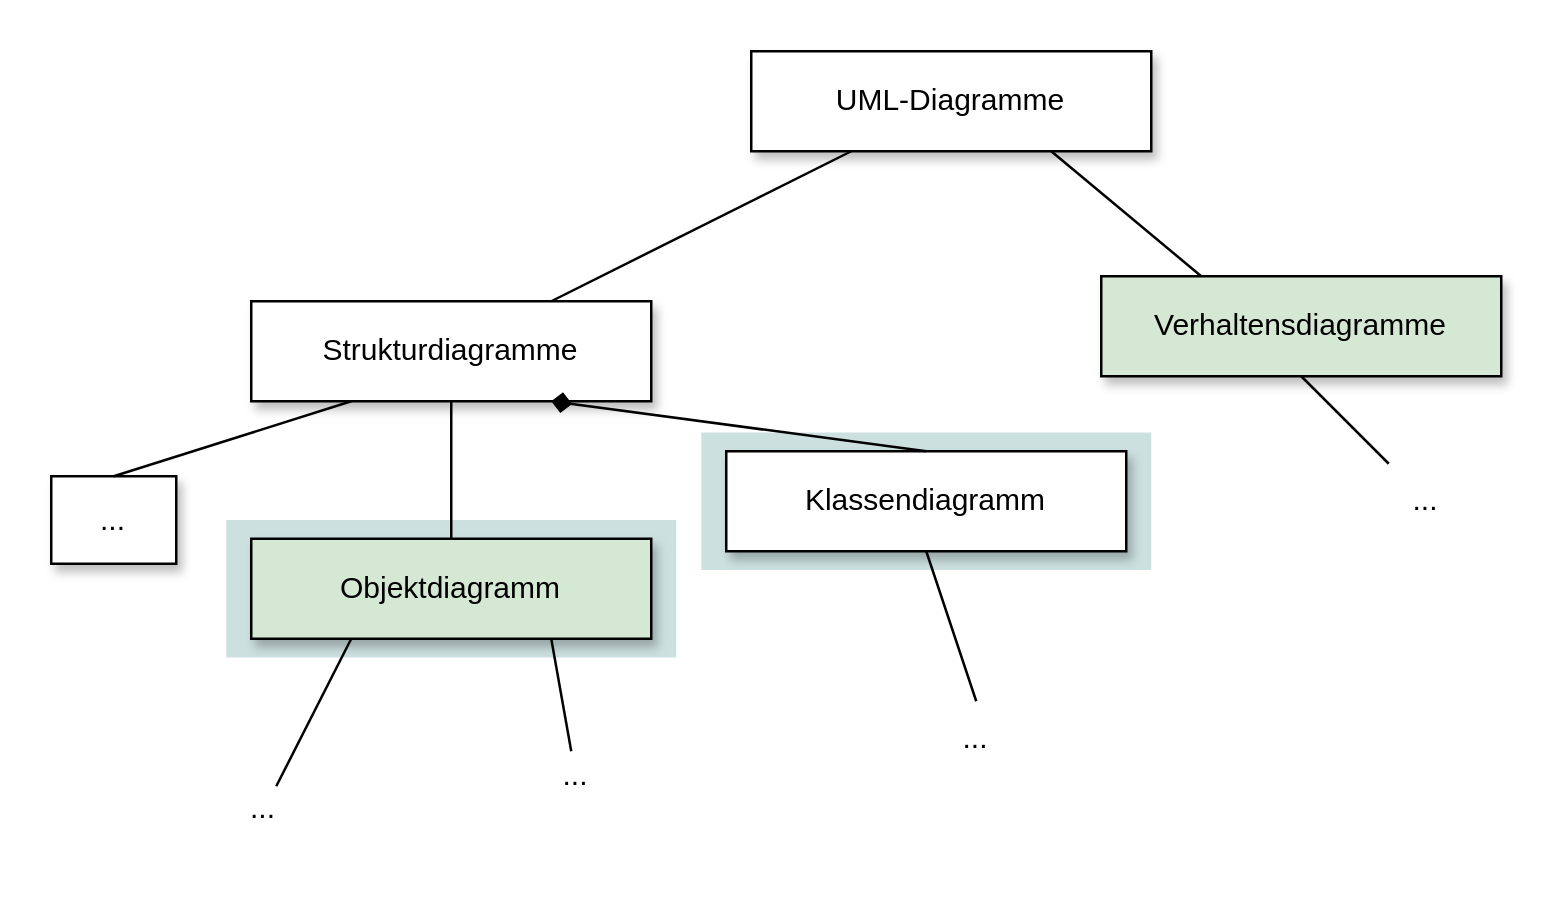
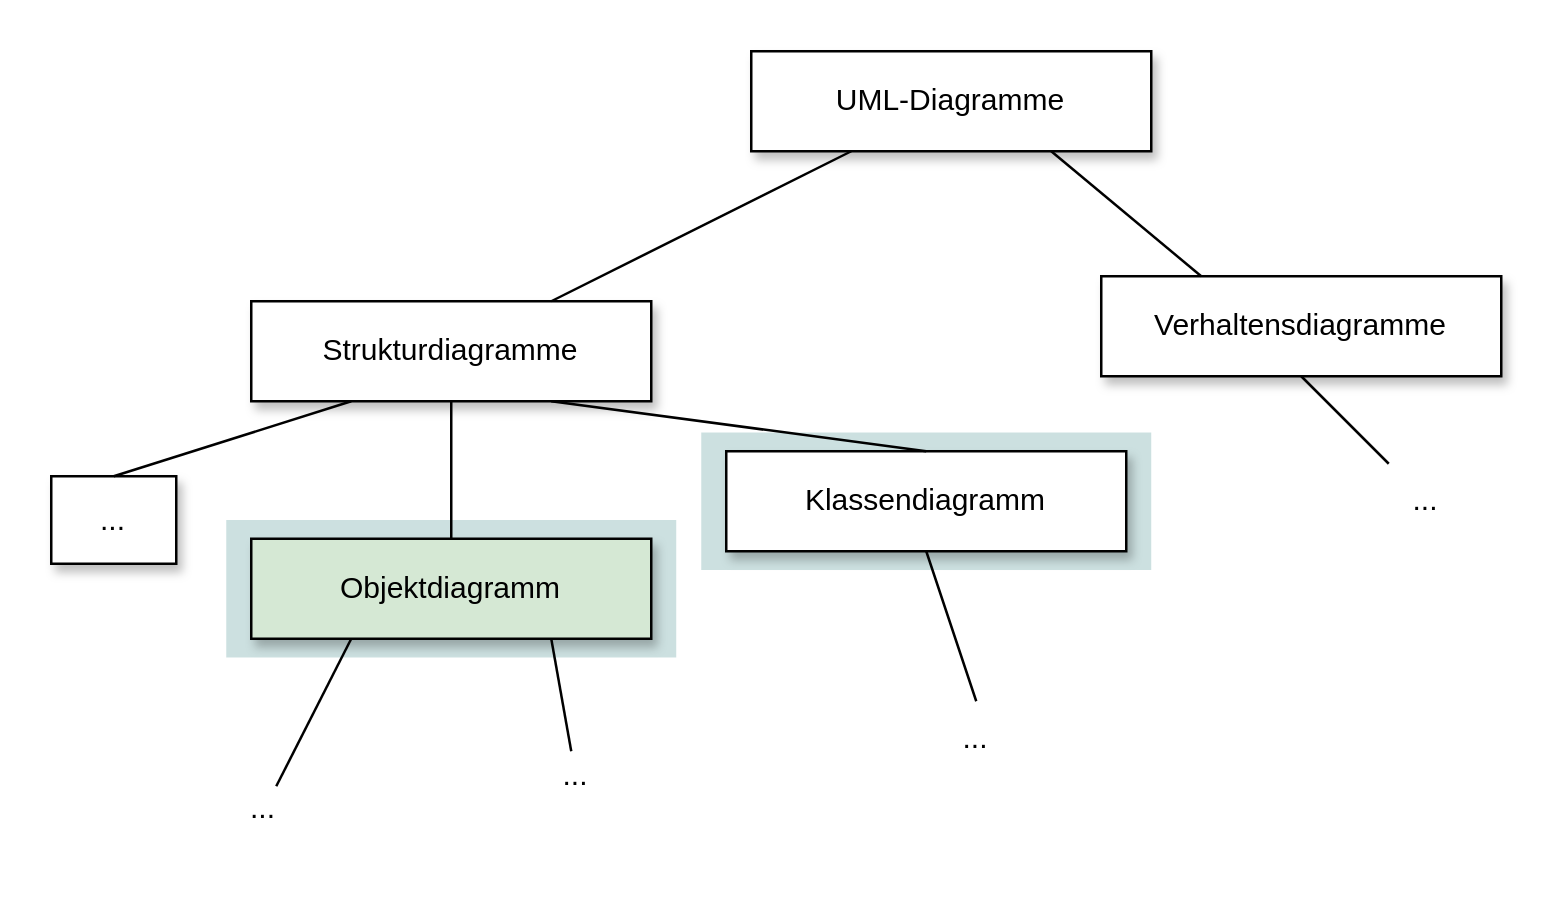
(1301, 326) -> (1301, 326)
(571, 404) -> (561, 403)
